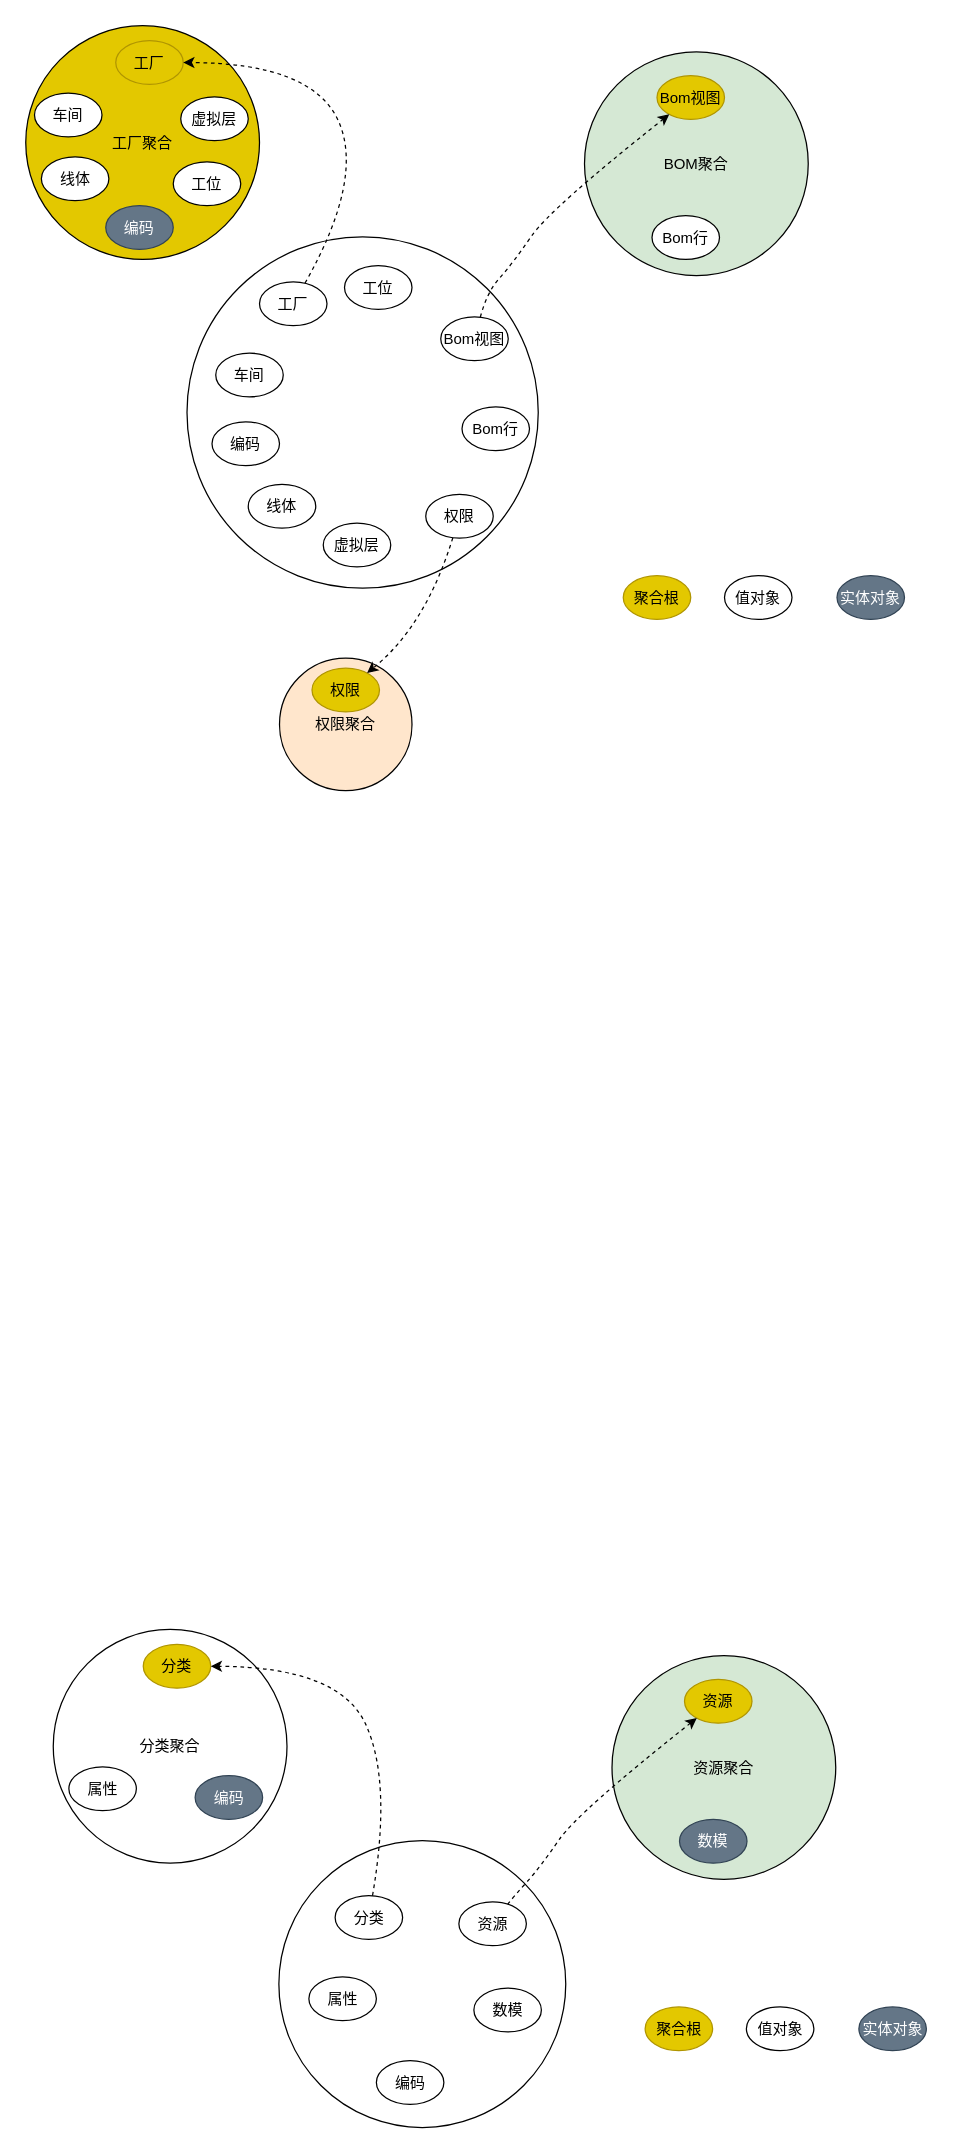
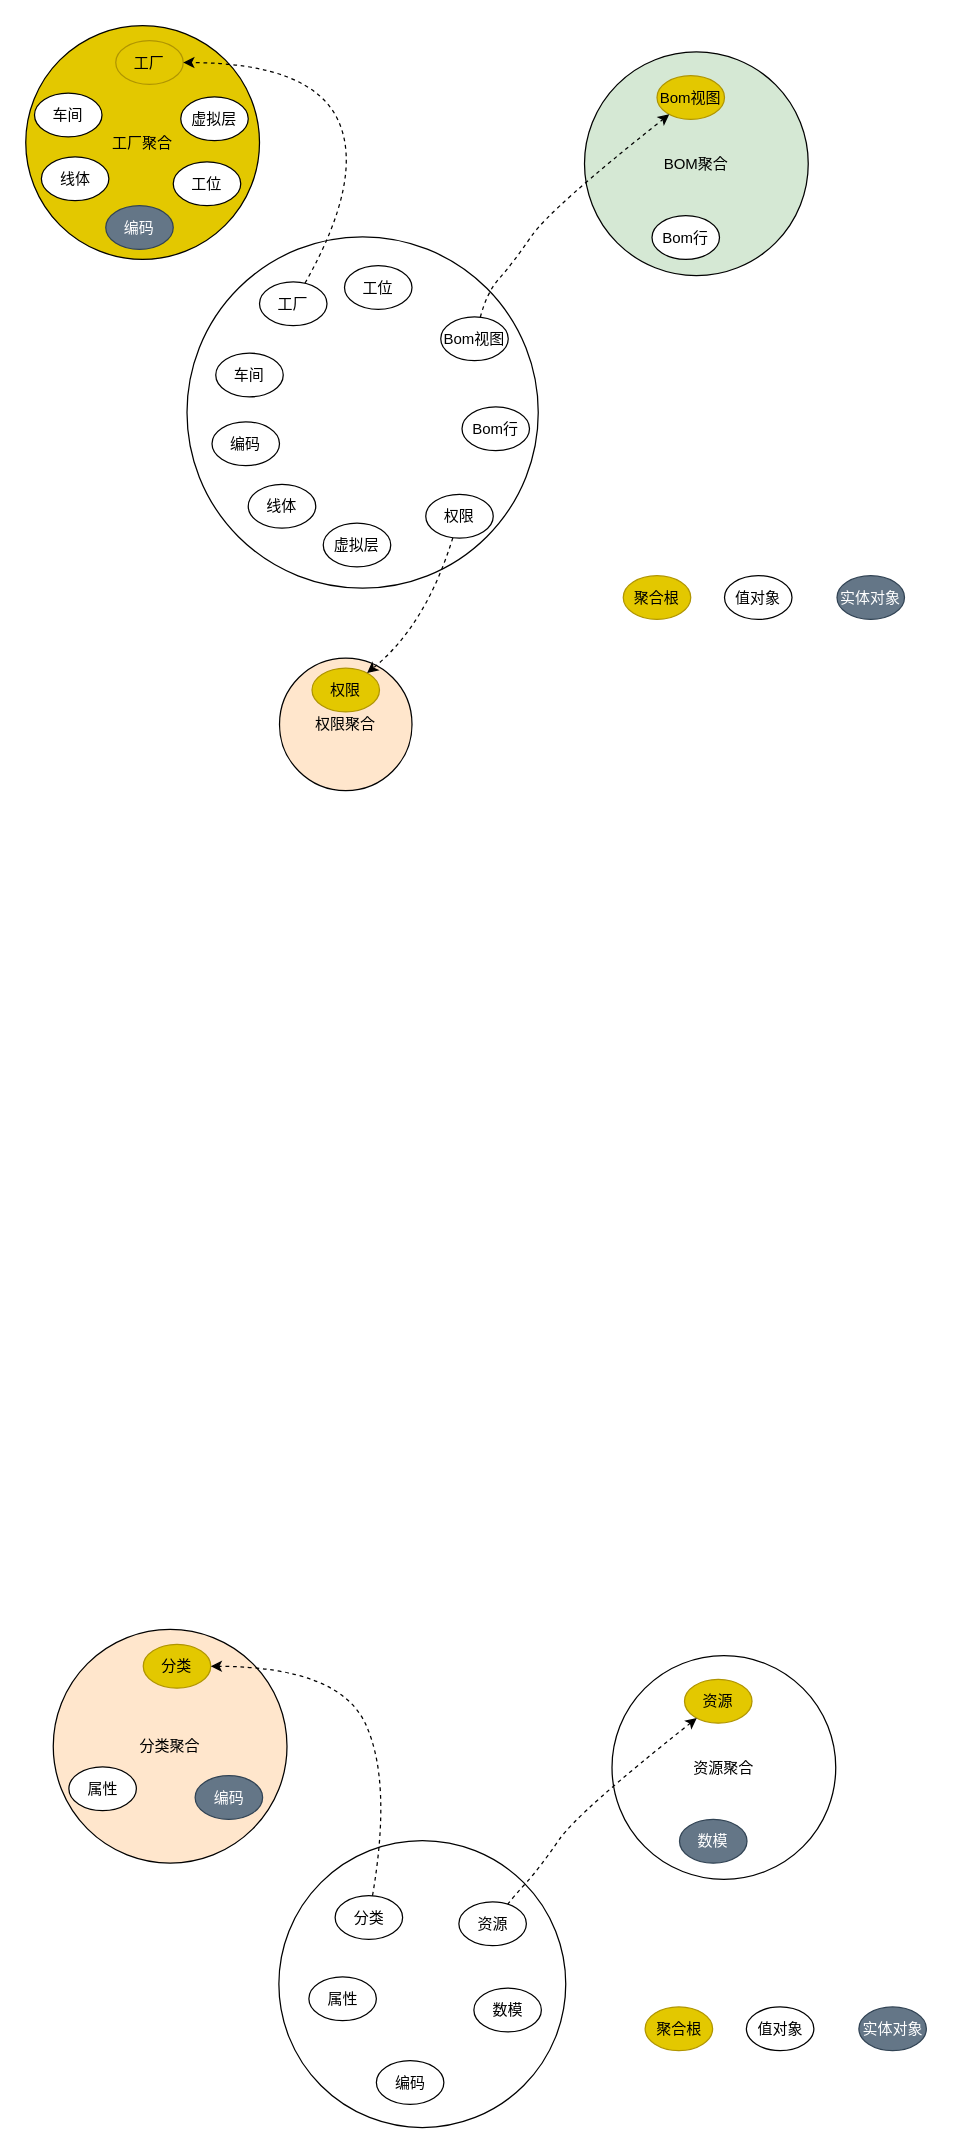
(170, 1746) -> (170, 1746)
(724, 1768) -> (724, 1768)
